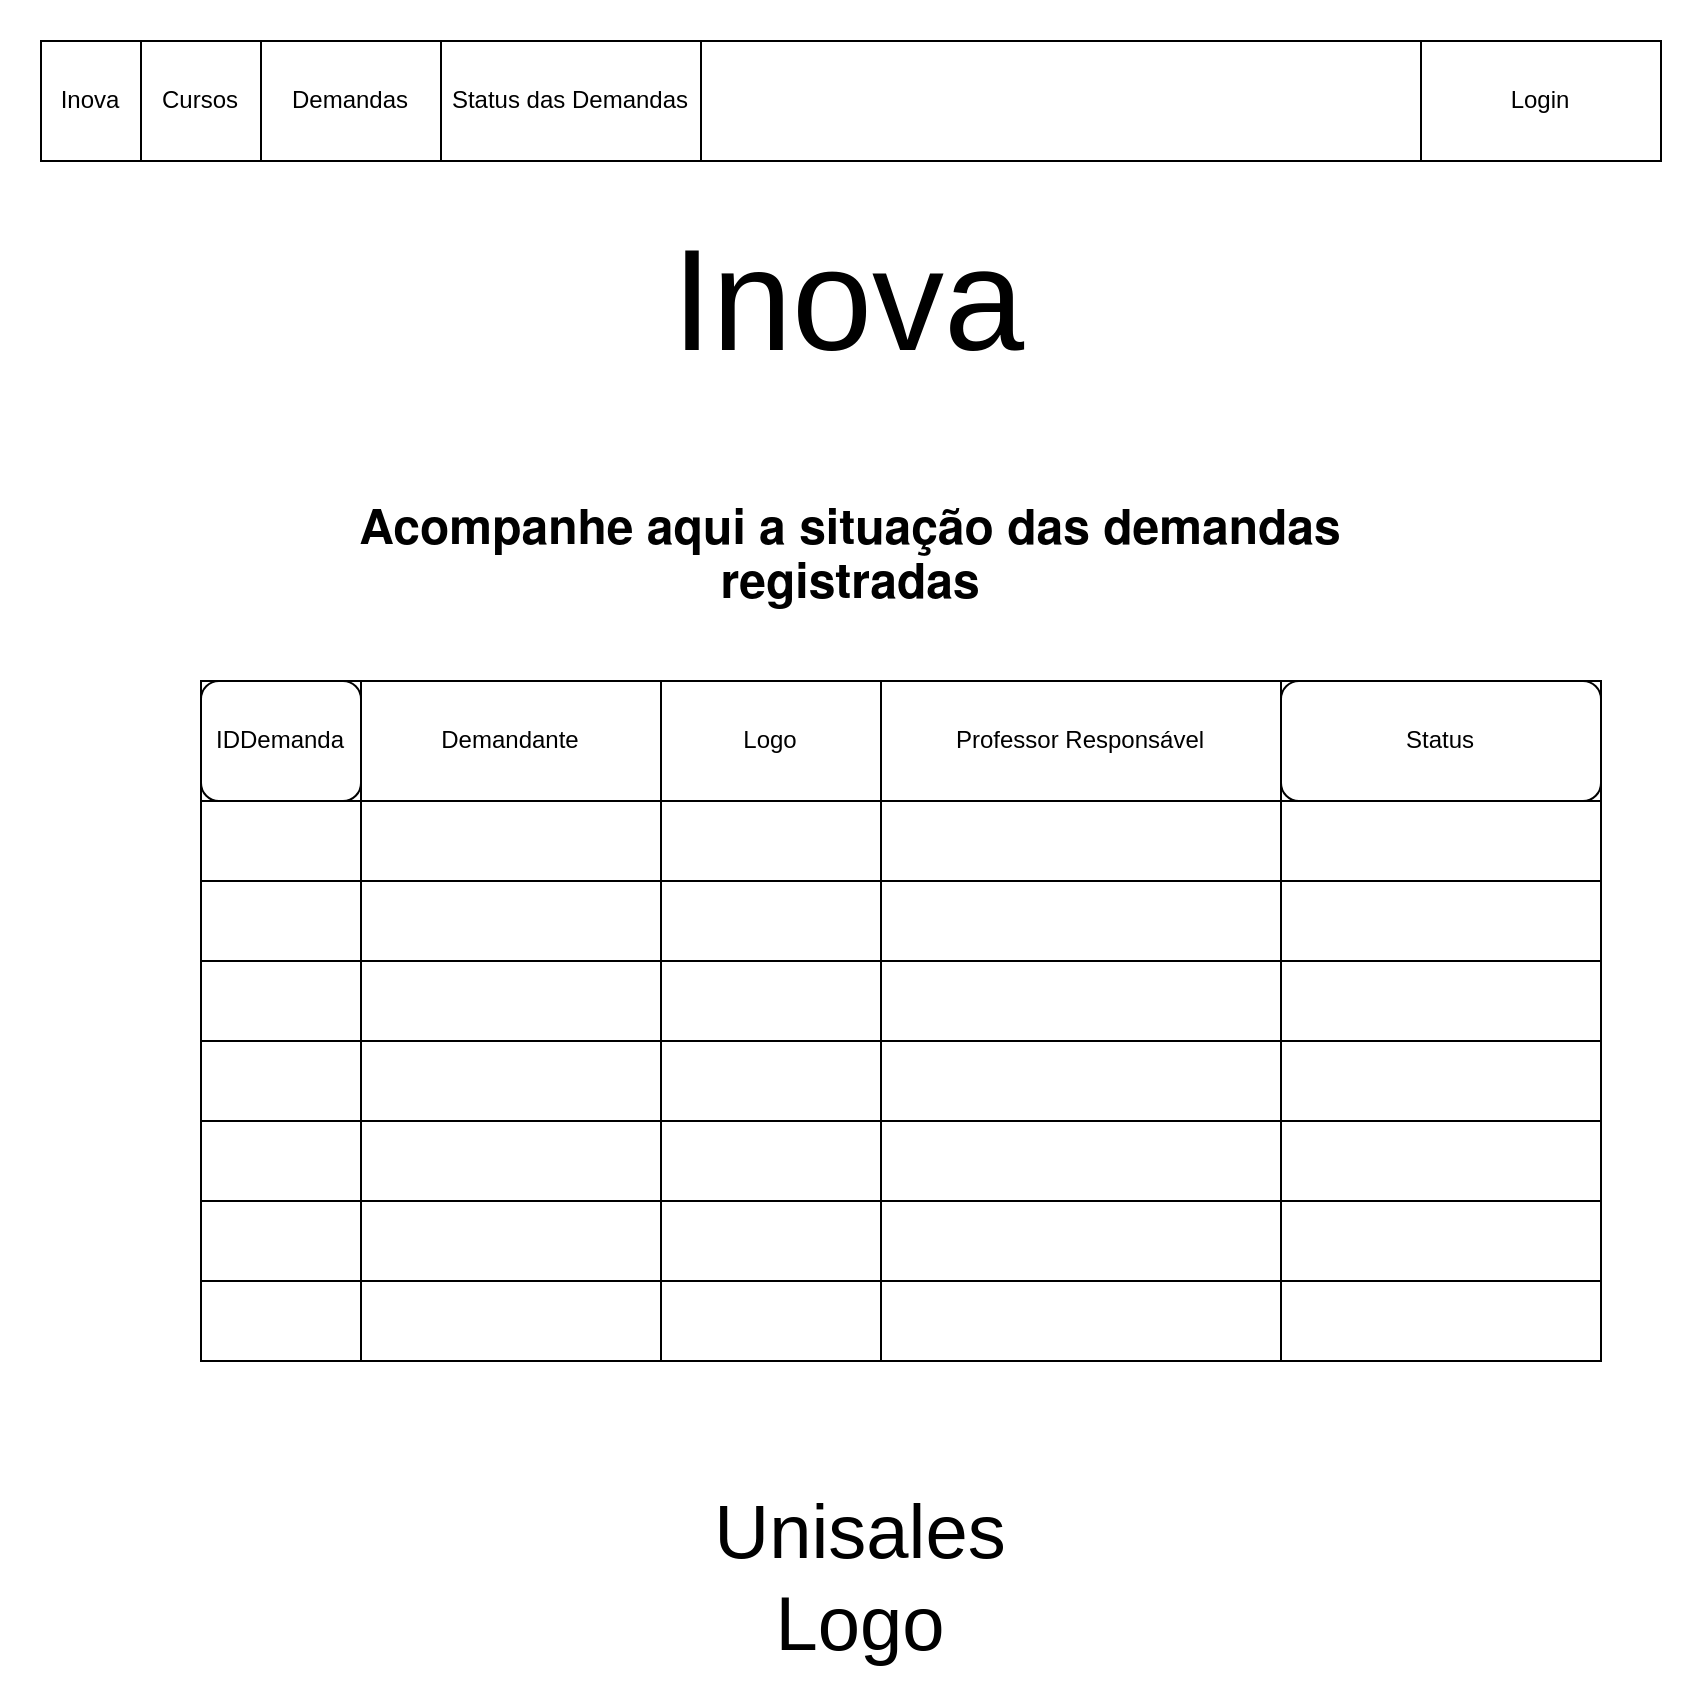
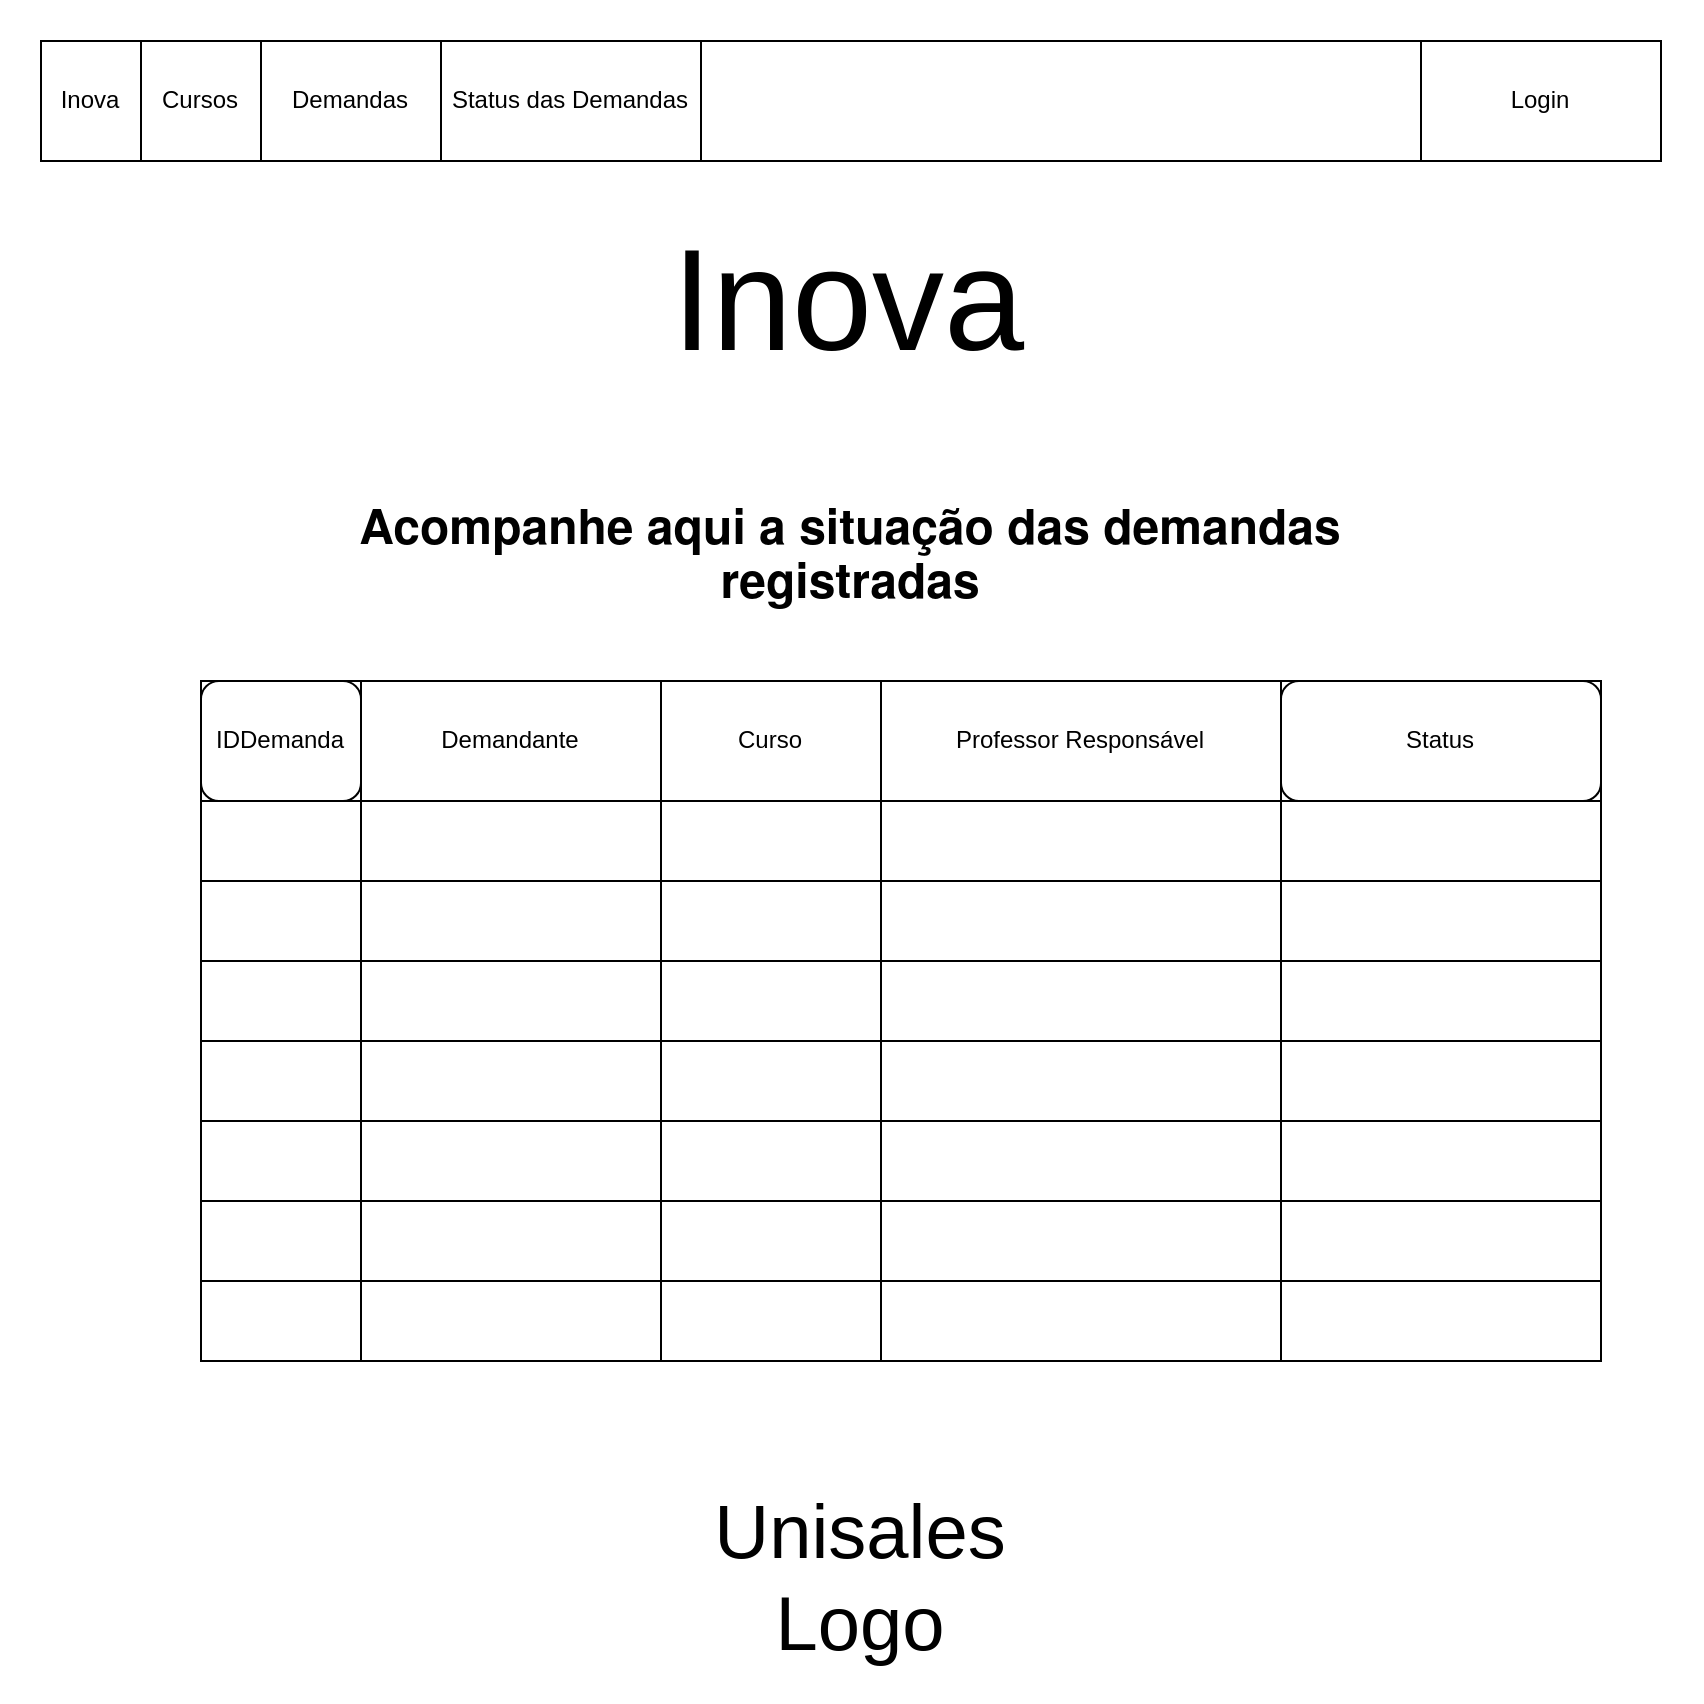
(771, 741) -> (771, 741)
